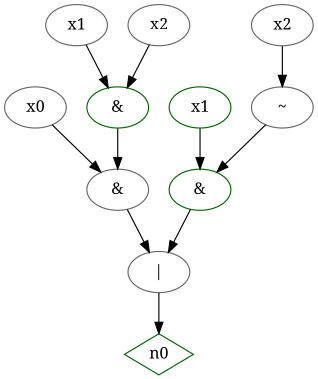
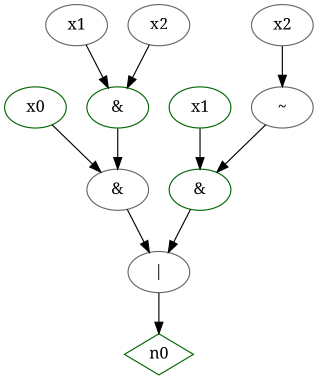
(35, 107) -> (35, 107)
